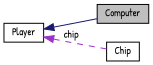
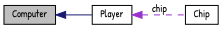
(75, 23) -> (79, 15)
